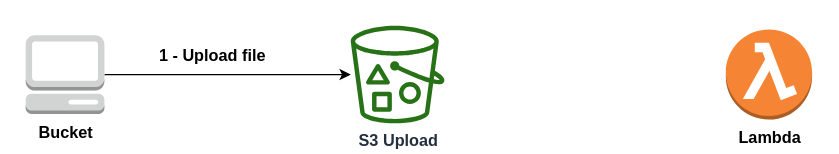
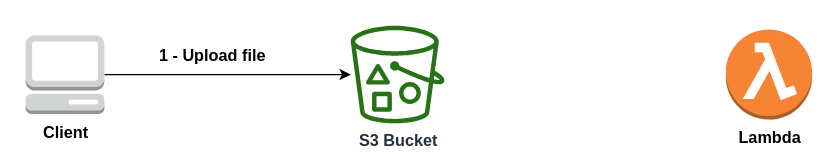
(66, 132) -> (66, 132)
(399, 141) -> (399, 141)
